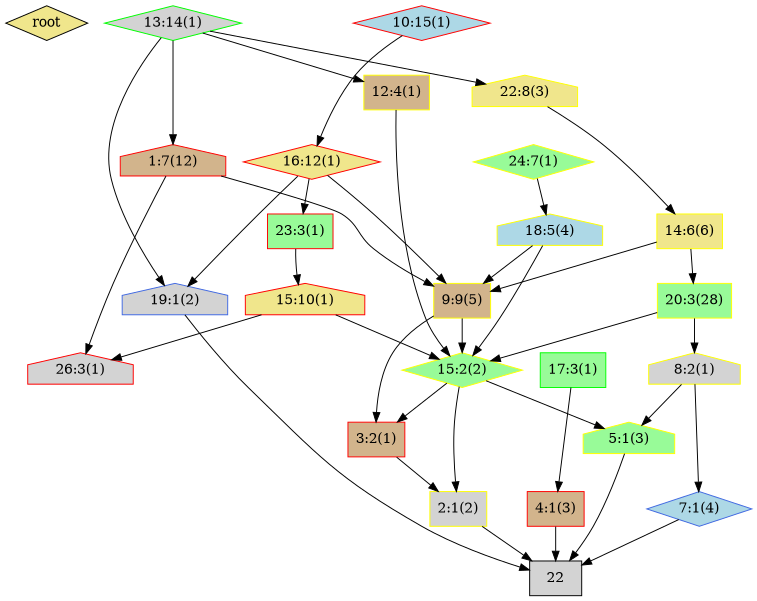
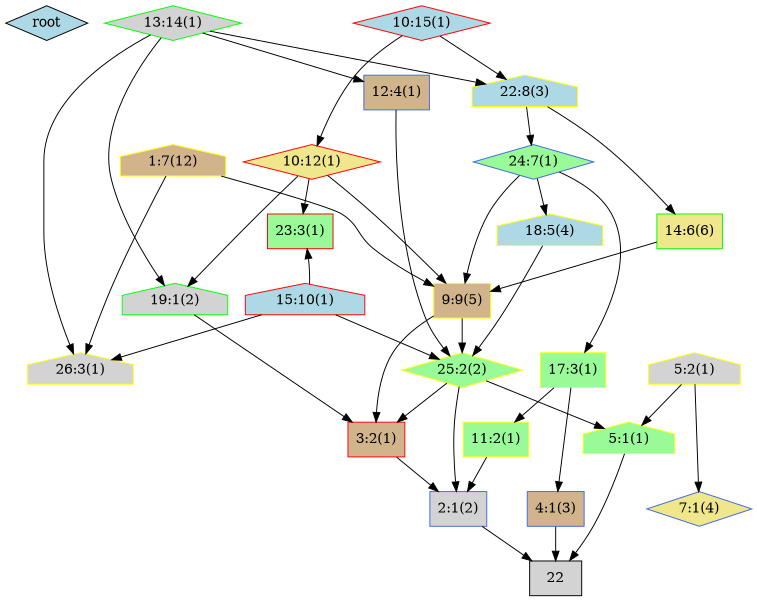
(47, 23) -> (47, 23)
none -> (469, 55)
(173, 88) -> (44, 168)
(397, 93) -> (397, 93)
(525, 93) -> (525, 93)
none -> (528, 121)
(173, 162) -> (173, 162)
(312, 162) -> (312, 162)
(534, 162) -> (534, 162)
(690, 231) -> (690, 231)
none -> (620, 242)
(296, 262) -> (309, 271)
(512, 262) -> (485, 220)
(175, 301) -> (175, 301)
(305, 301) -> (305, 301)
(694, 301) -> none
(80, 370) -> (80, 370)
(462, 370) -> (462, 370)
(573, 370) -> (573, 370)
(694, 370) -> (694, 370)
none -> (496, 440)
(629, 440) -> (629, 440)
(333, 467) -> (269, 366)
(458, 509) -> (458, 509)
(556, 509) -> (556, 509)
(699, 509) -> (699, 509)
(635, 540) -> none
